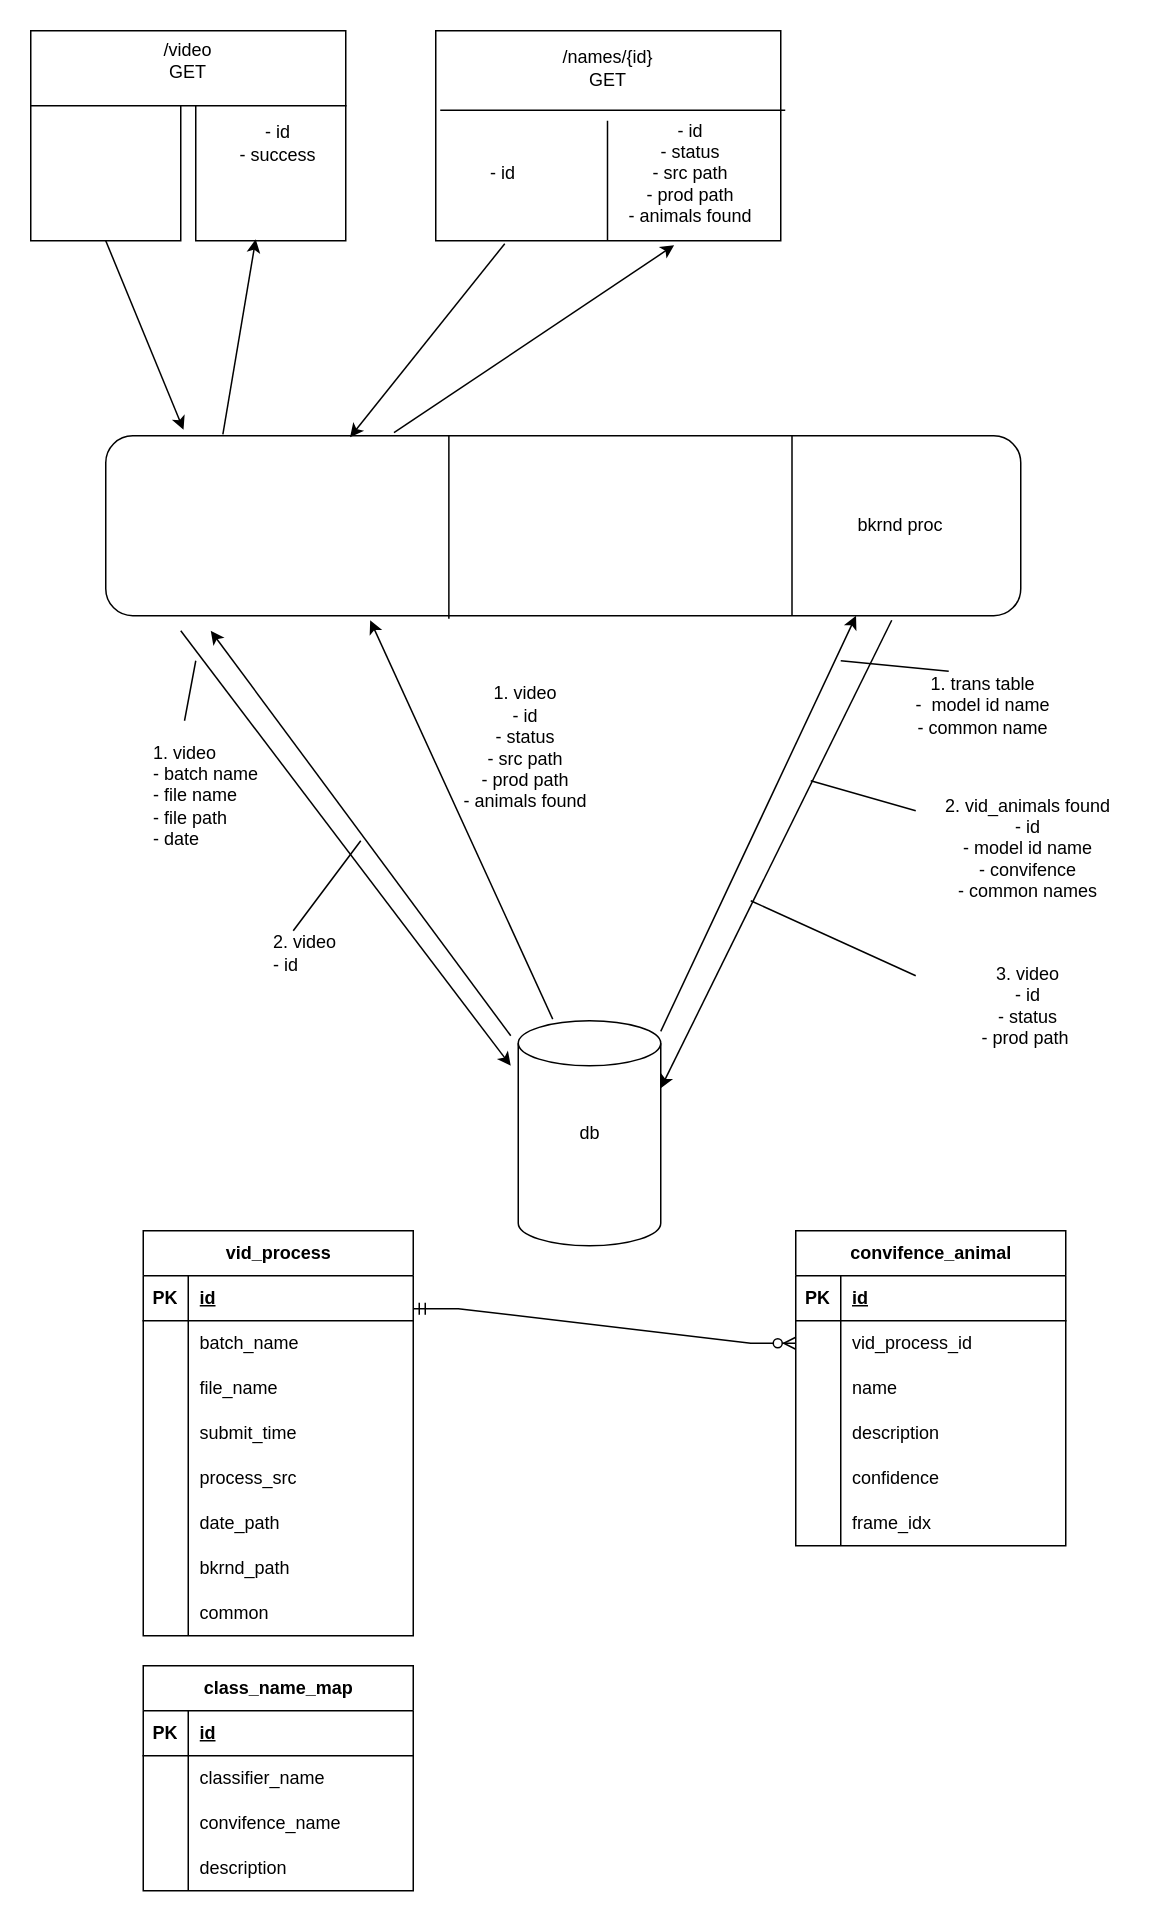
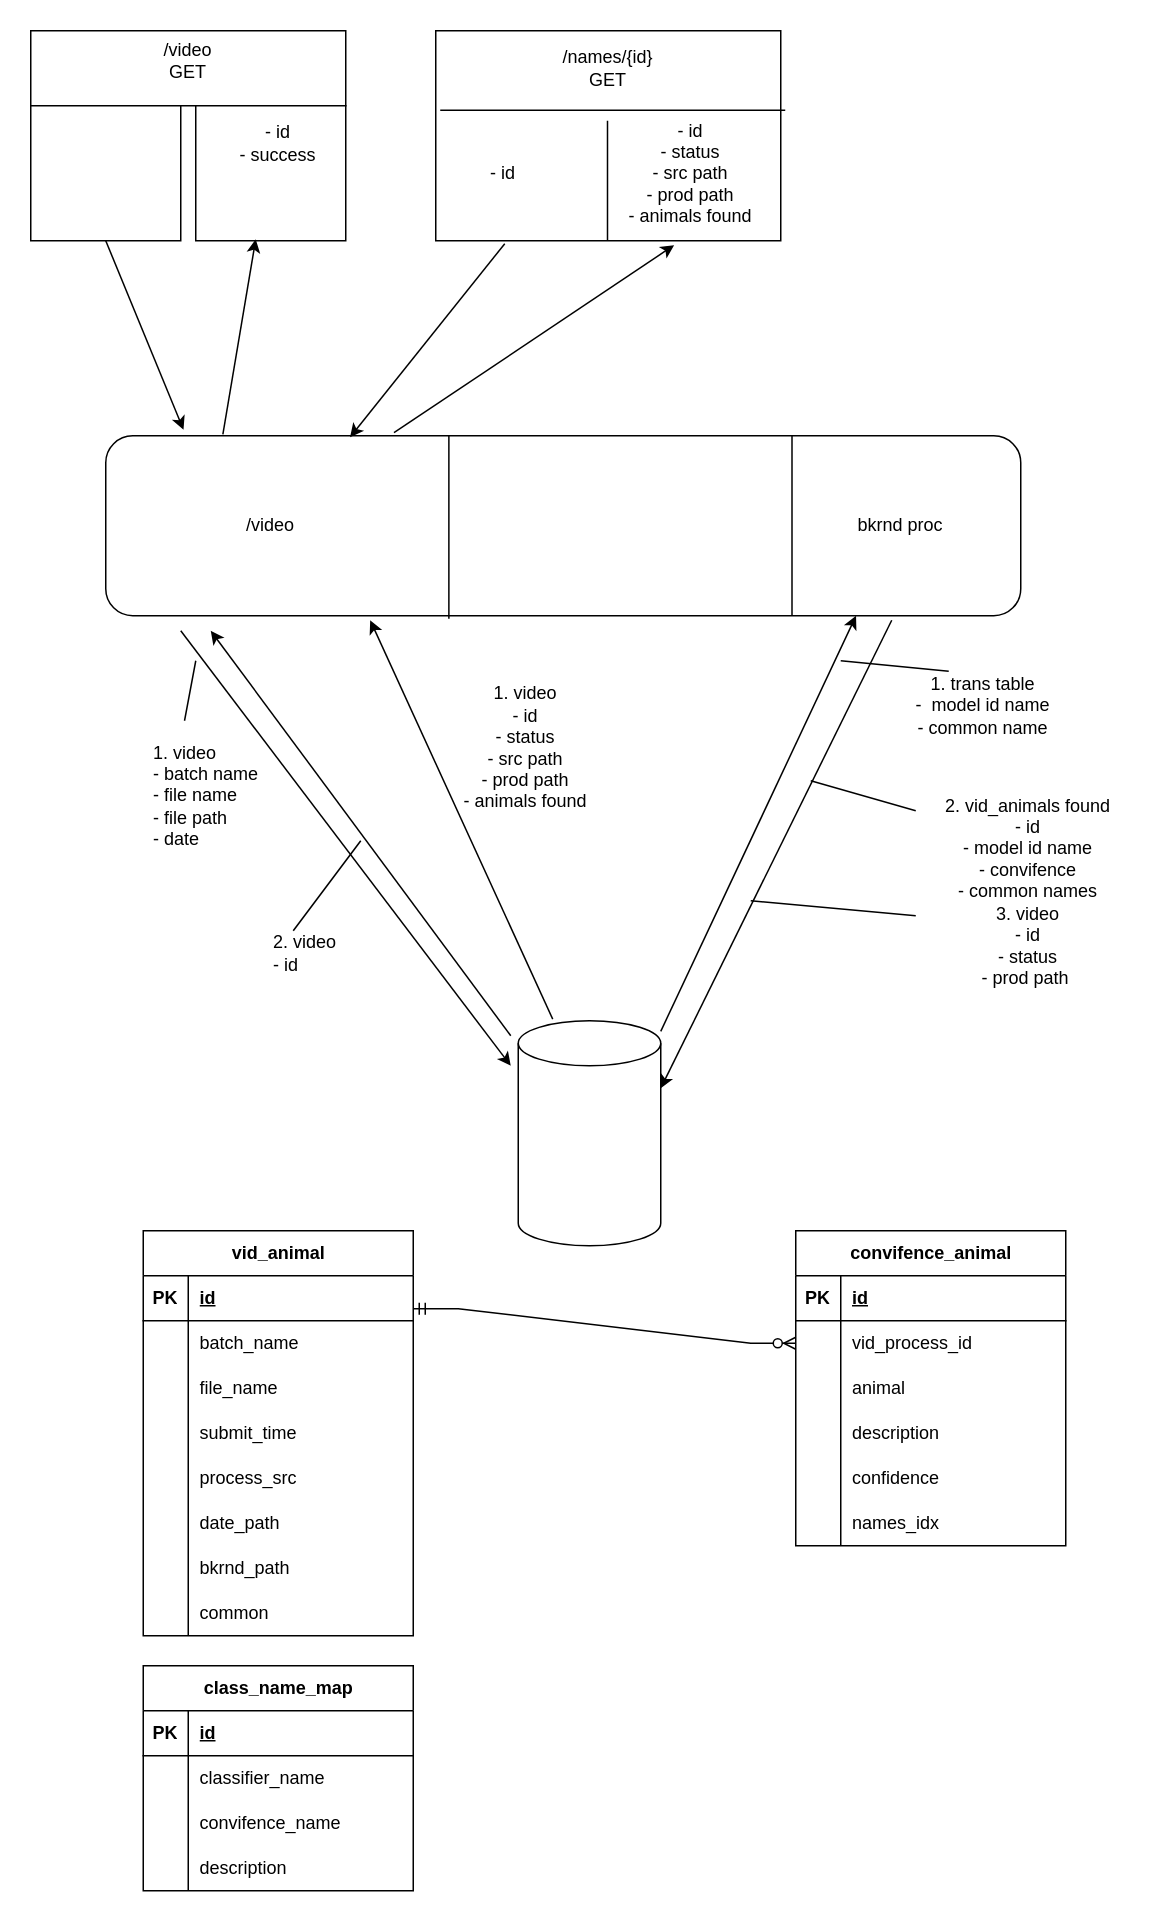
none -> (271, 526)
(1028, 1006) -> (1028, 946)
(590, 1133) -> none
(279, 1253) -> (279, 1253)
(873, 1388) -> (878, 1388)
(896, 1523) -> (896, 1523)
